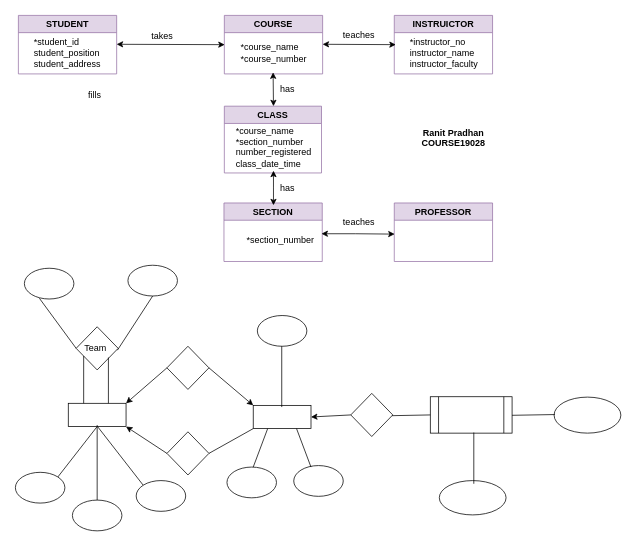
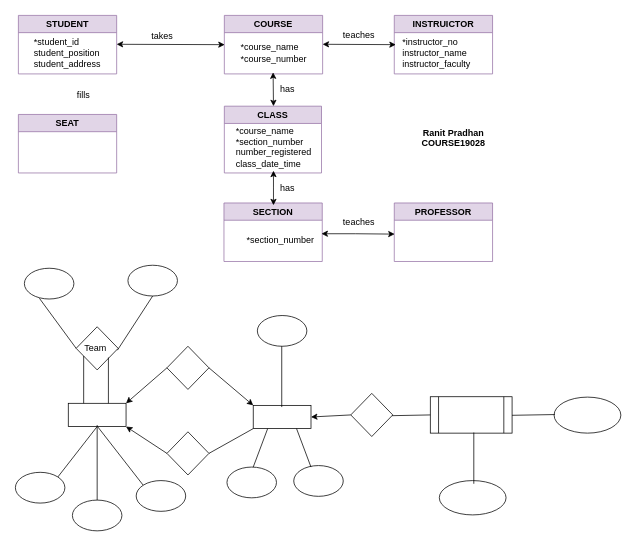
(443, 53) -> (436, 53)
(95, 95) -> (84, 95)
none -> (68, 144)
